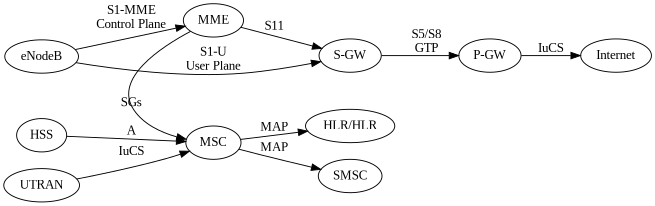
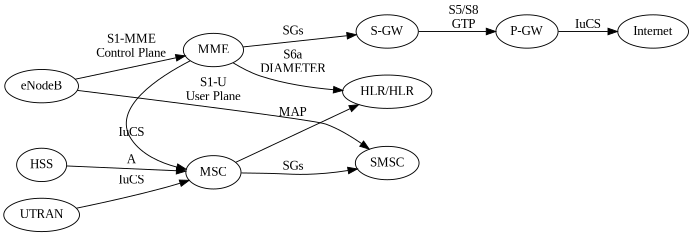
(275, 26) -> (293, 31)
(194, 74) -> (222, 109)
none -> (282, 82)
(131, 103) -> (131, 132)
(275, 148) -> (293, 166)
